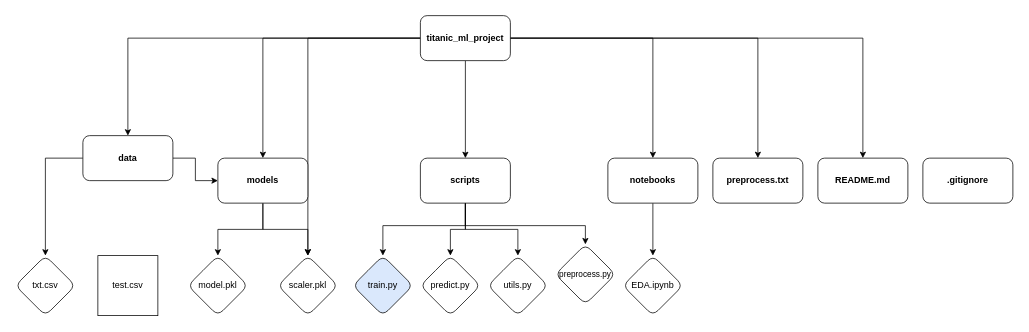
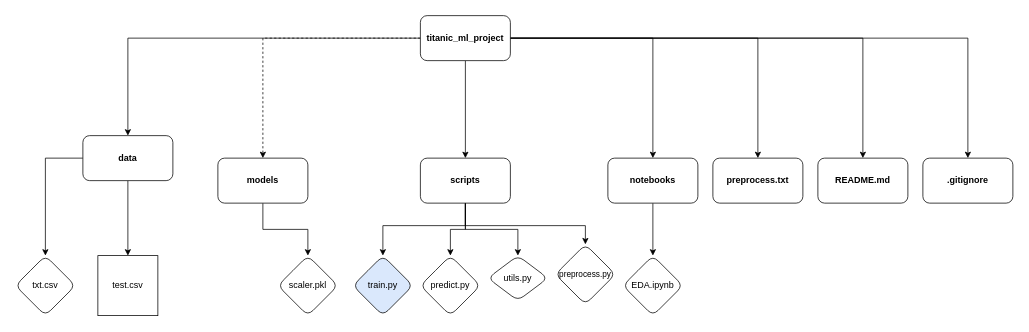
(263, 95) -> (263, 95)
(308, 102) -> (967, 38)
(195, 176) -> (128, 249)
(238, 229) -> none
(218, 285) -> none
(518, 285) -> (518, 278)
